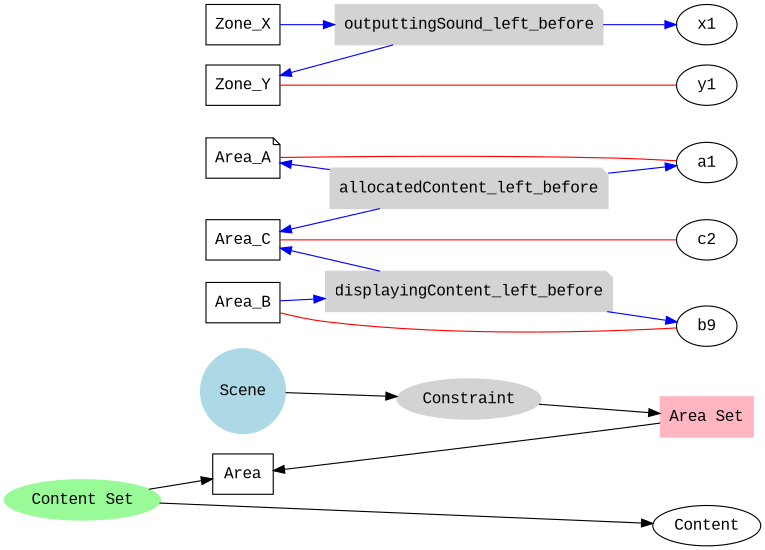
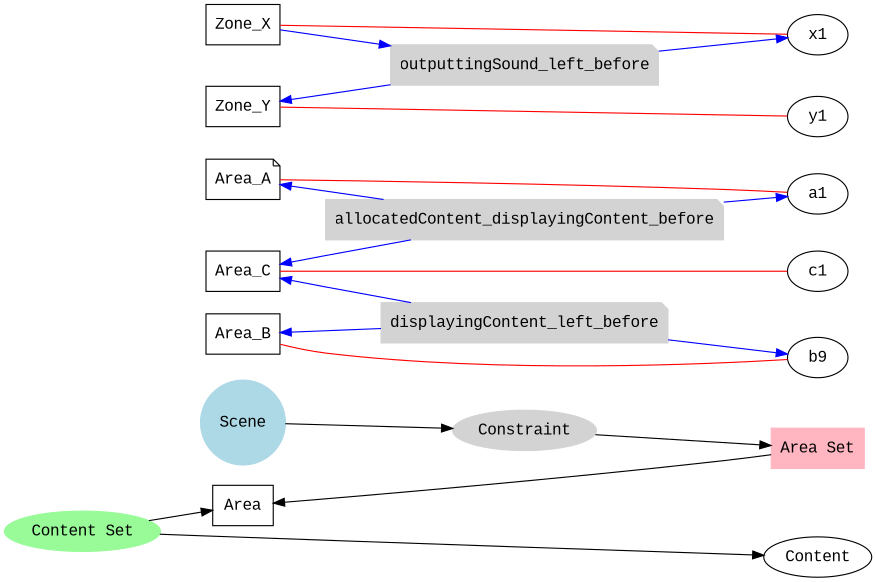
none -> (534, 30)
(469, 188) -> (525, 220)
(707, 240) -> (818, 271)
(297, 300) -> (336, 330)
